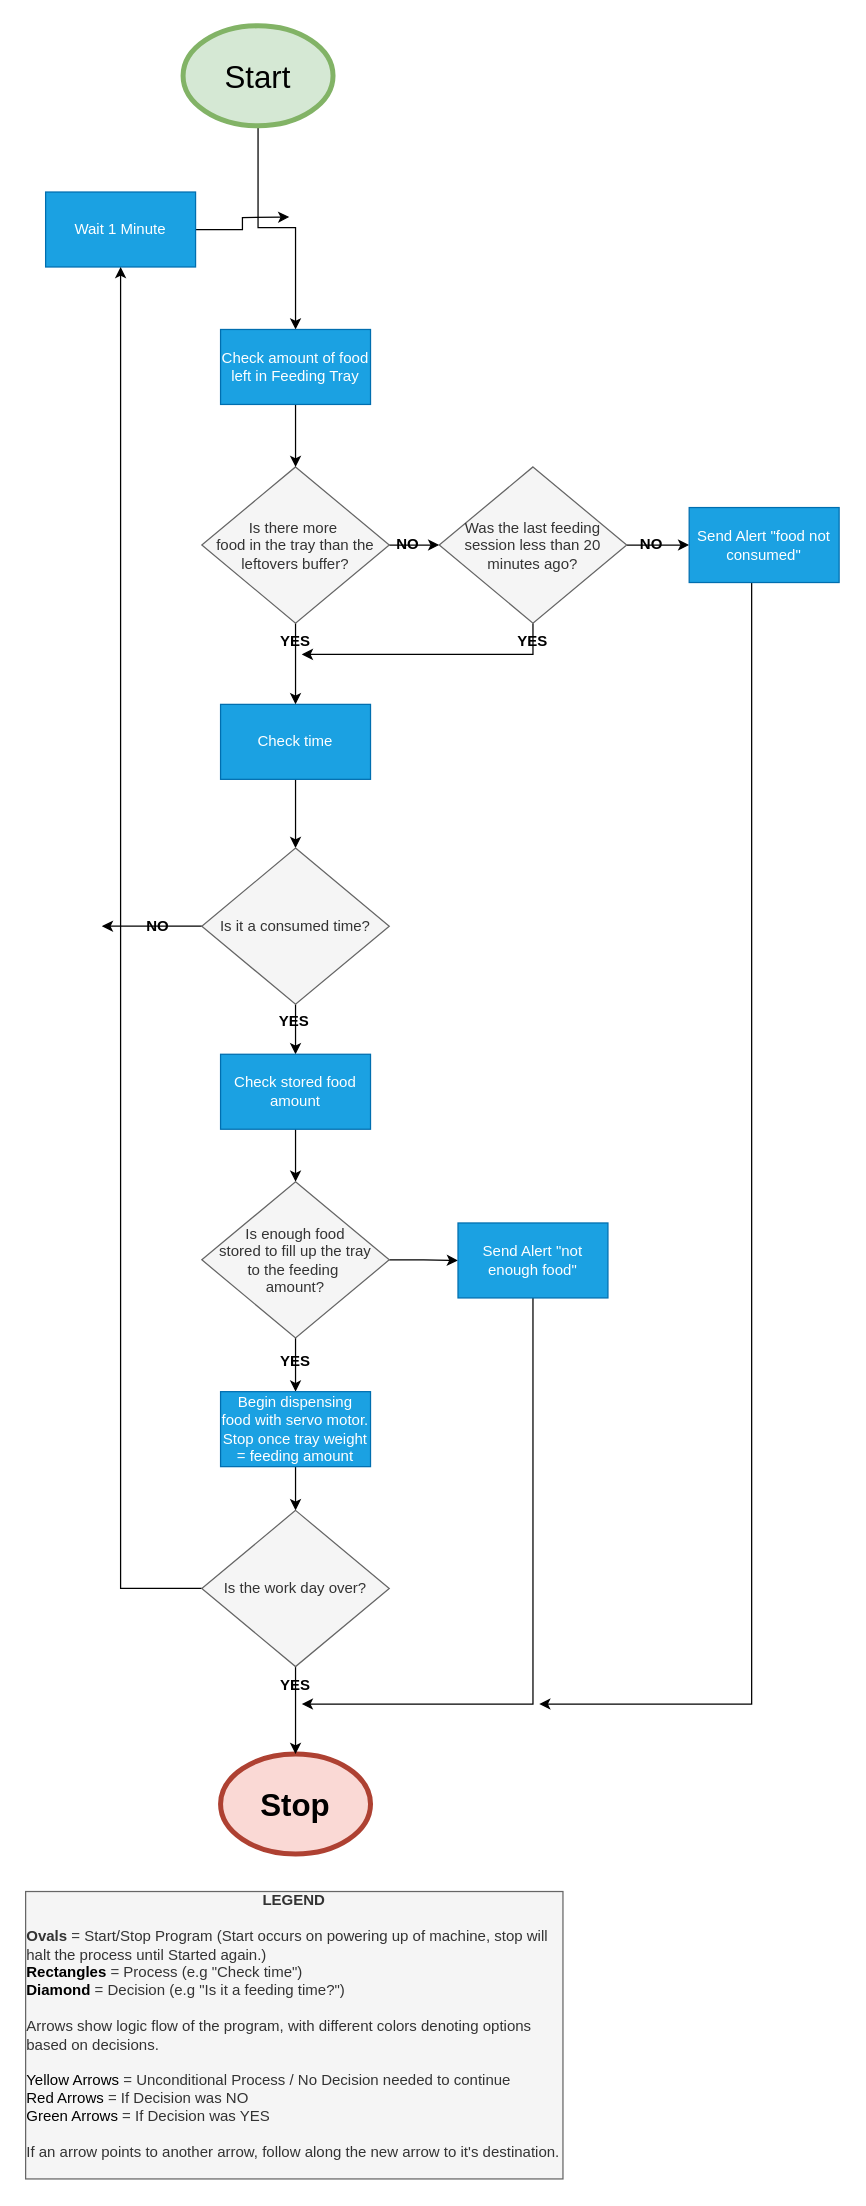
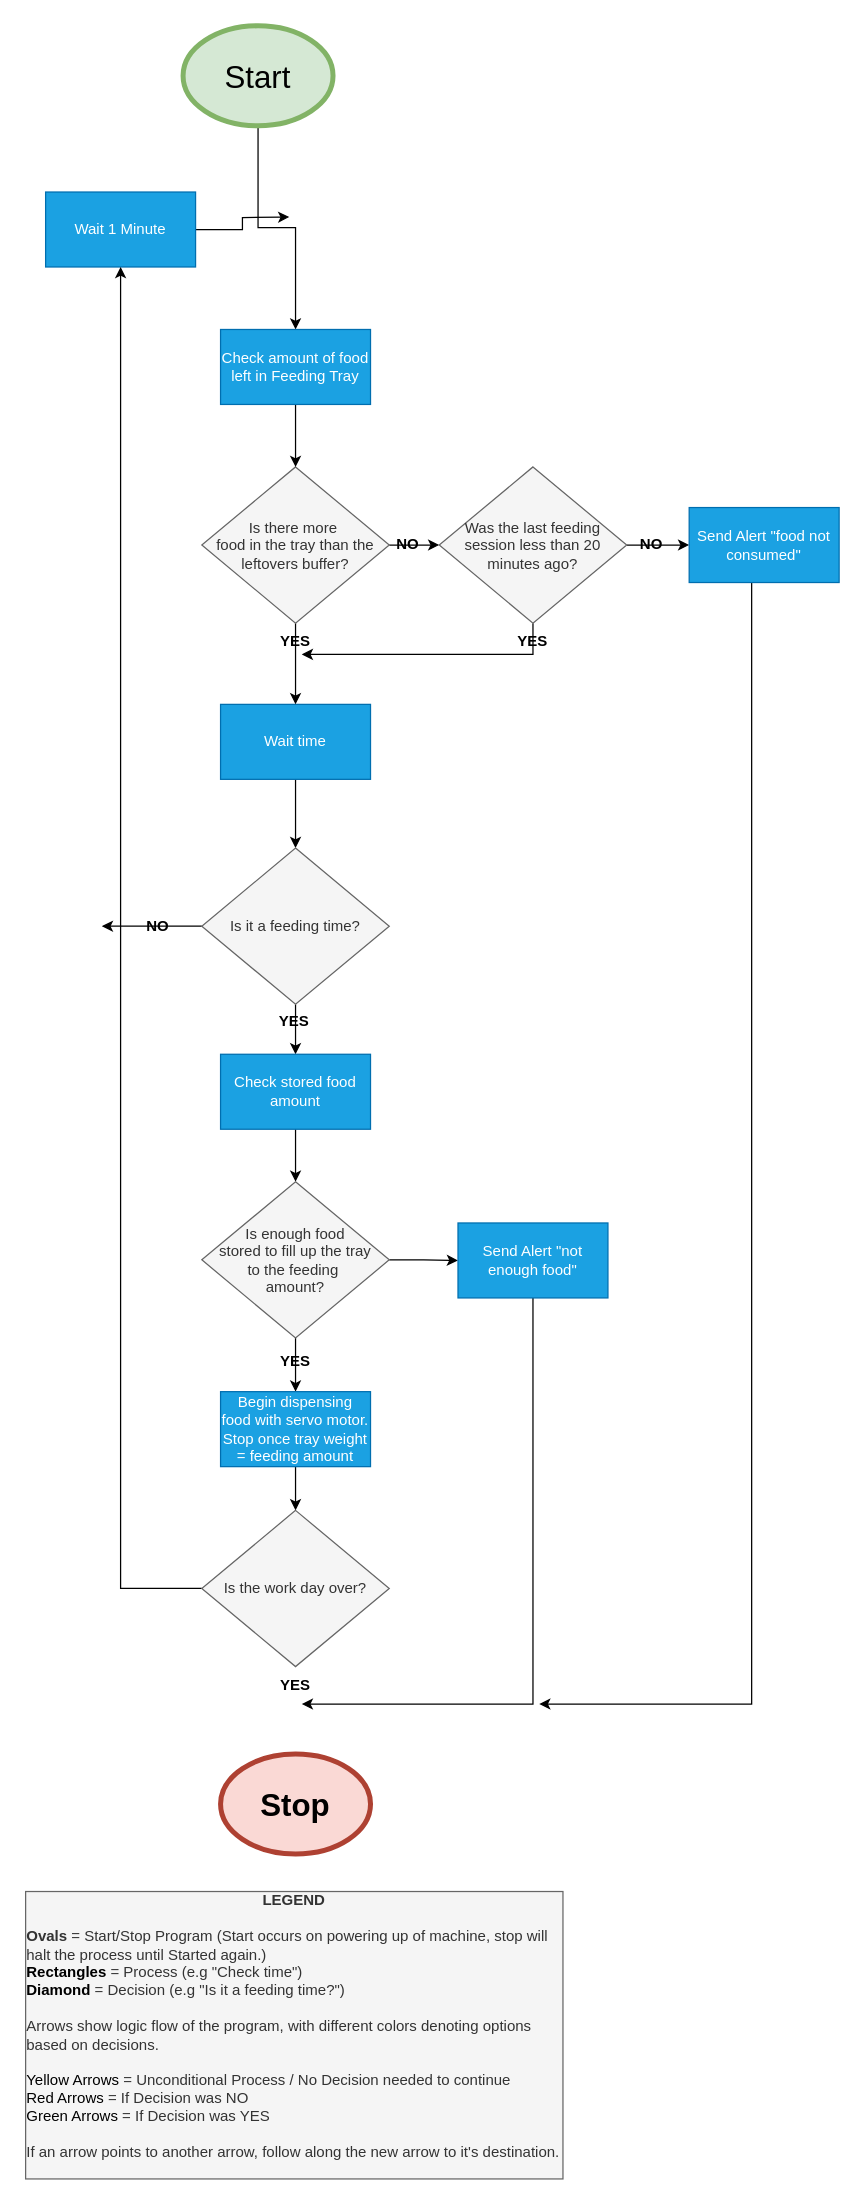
(296, 742) -> (296, 742)
(296, 927) -> (296, 927)
(296, 1706) -> none
